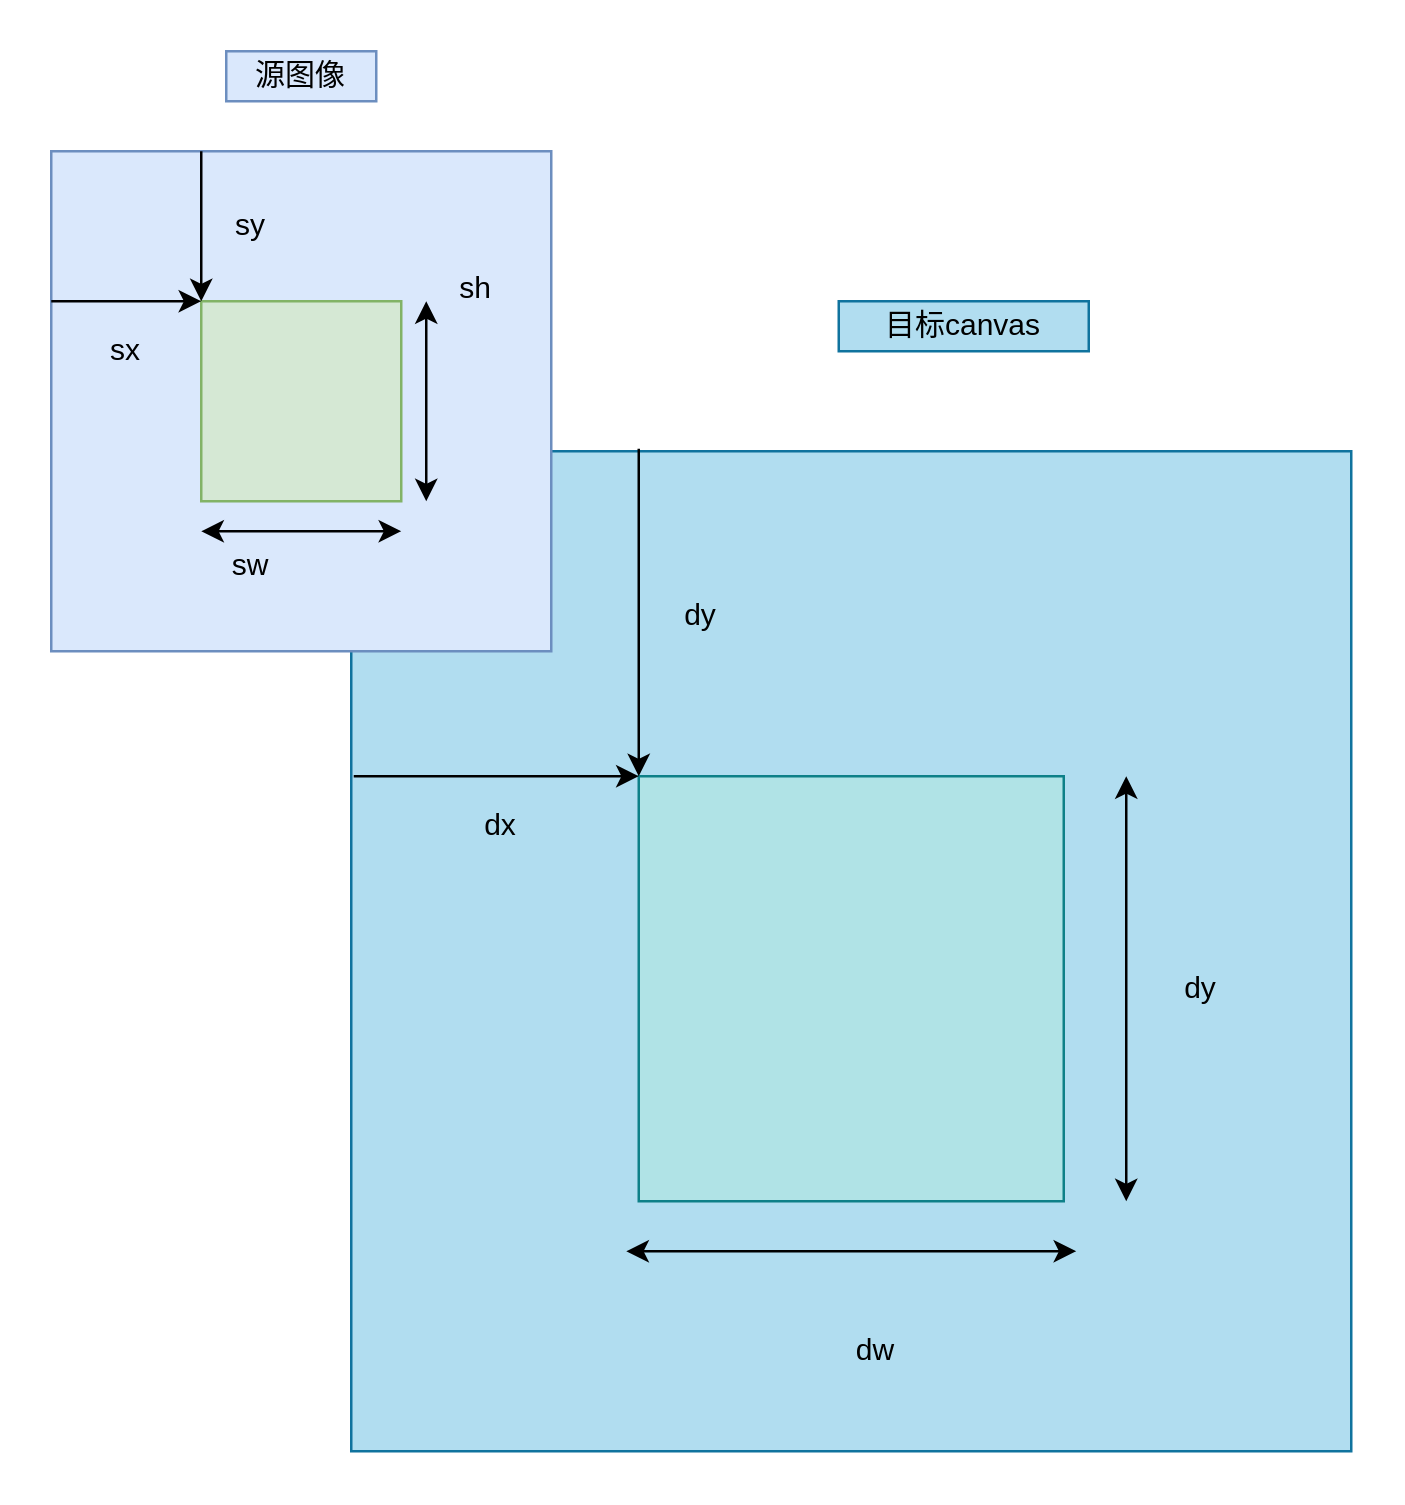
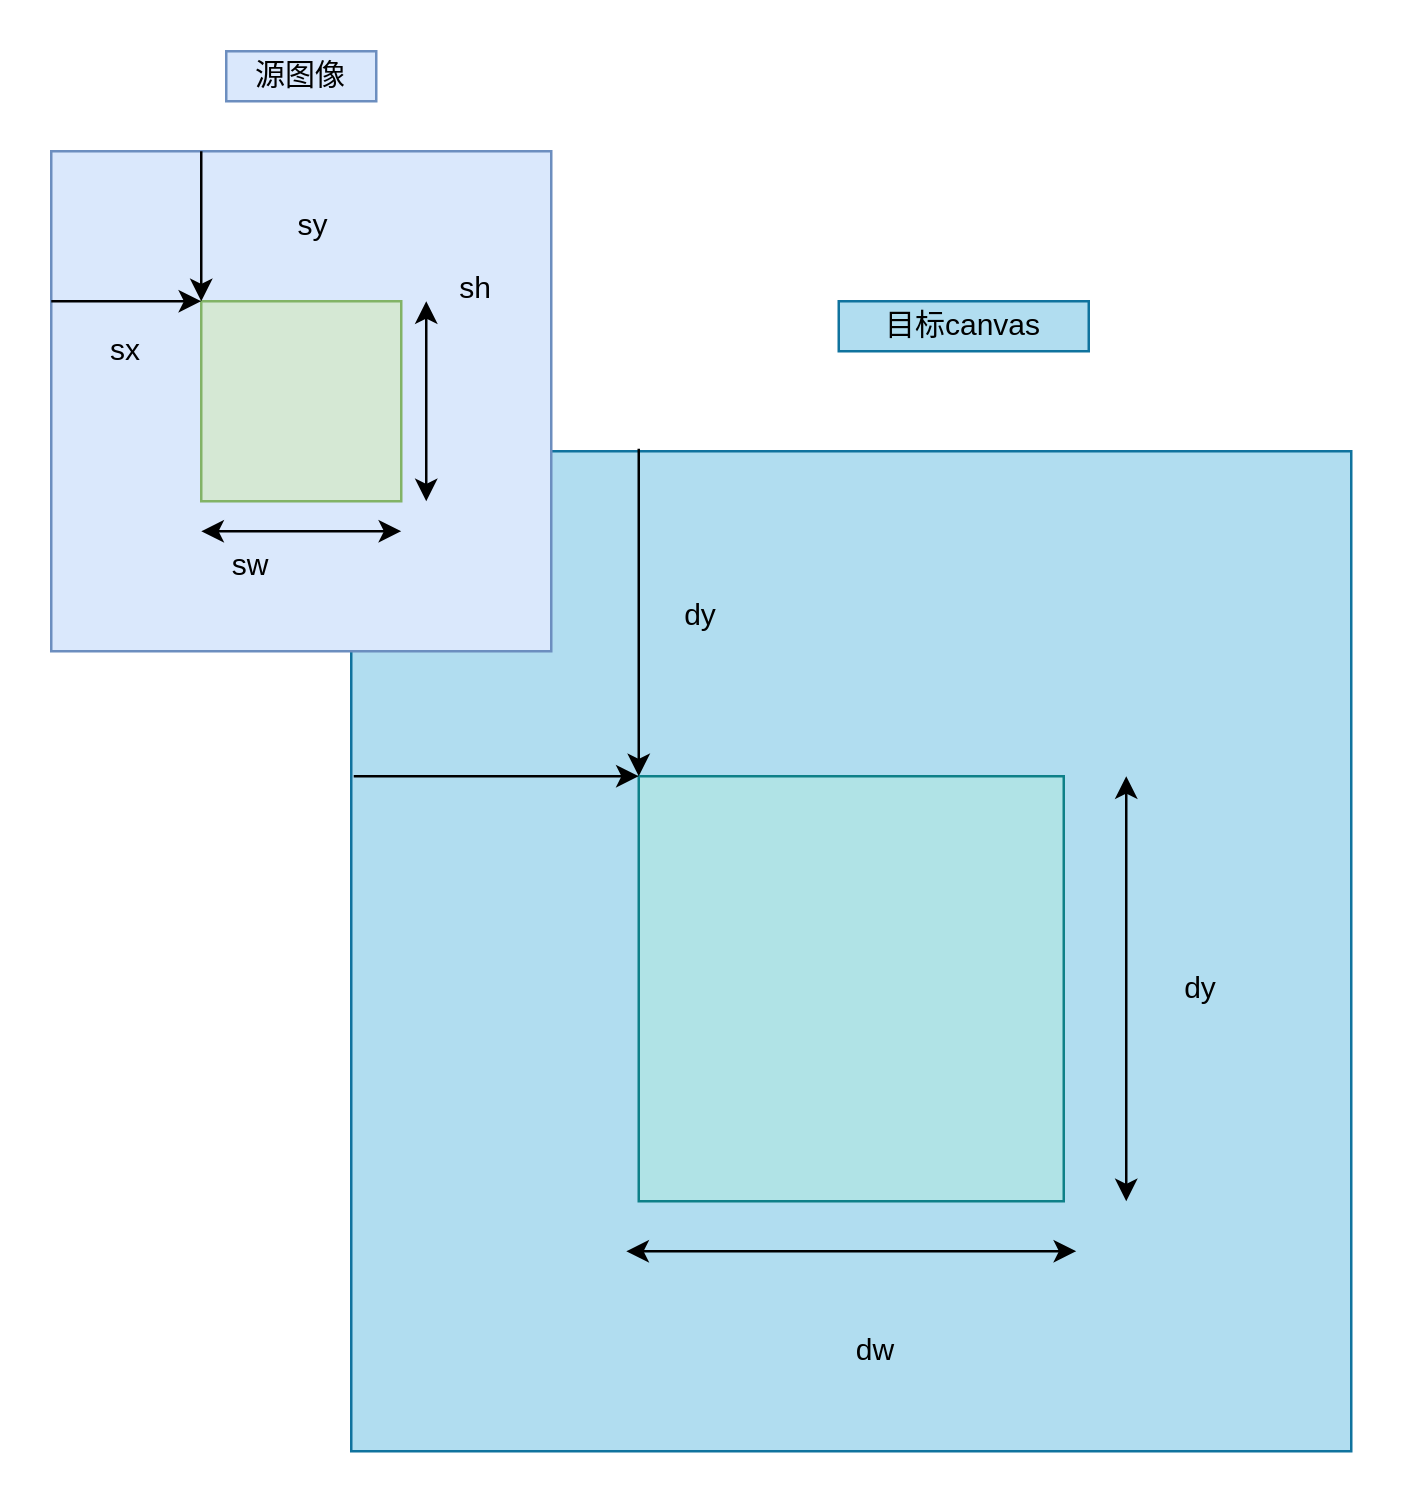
(251, 226) -> (314, 226)
(501, 826) -> none
